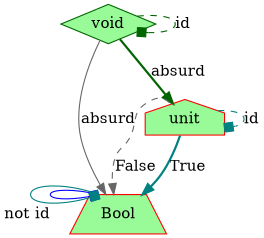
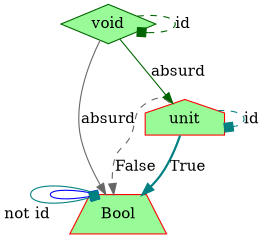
(143, 67) -> (143, 67)
